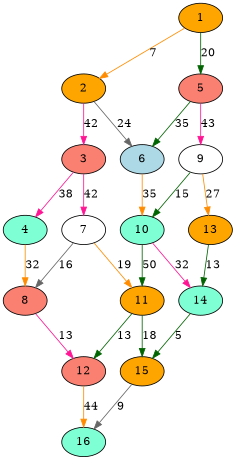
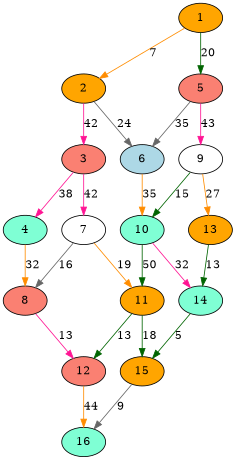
(174, 121) -> (174, 121)
